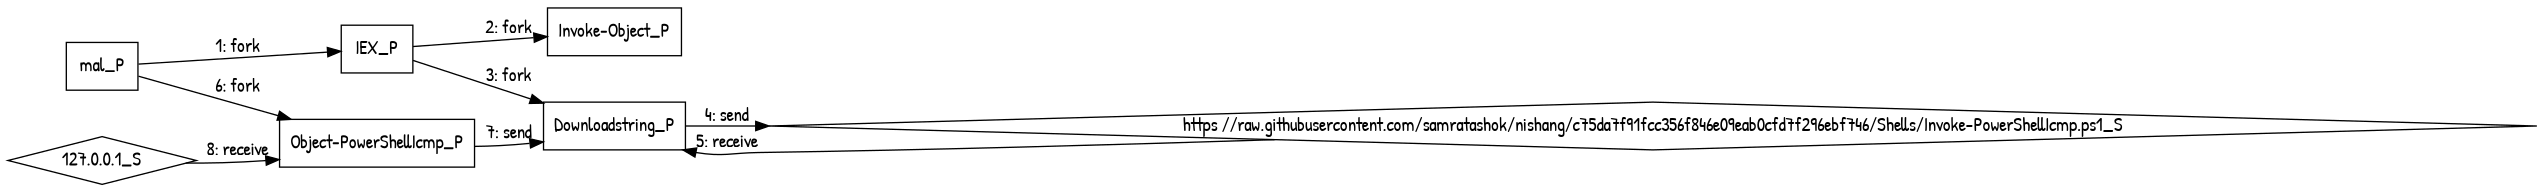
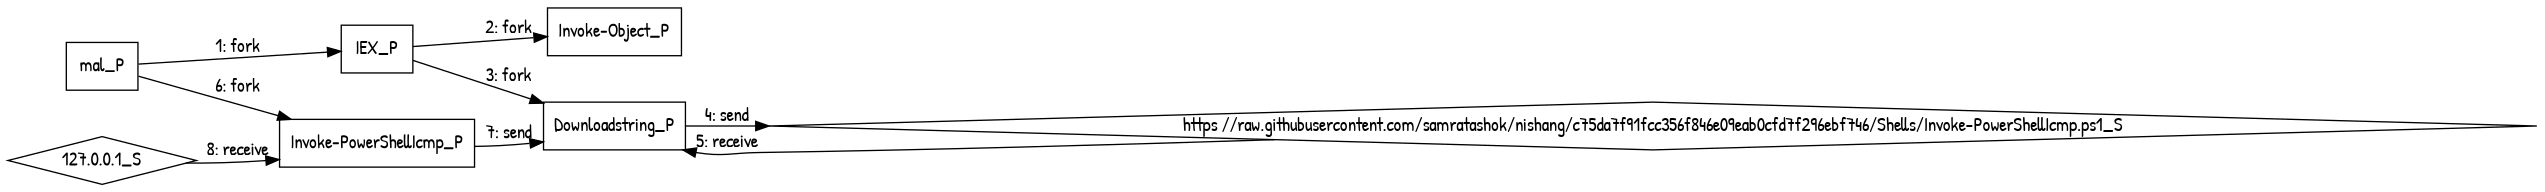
(377, 143) -> (377, 143)
